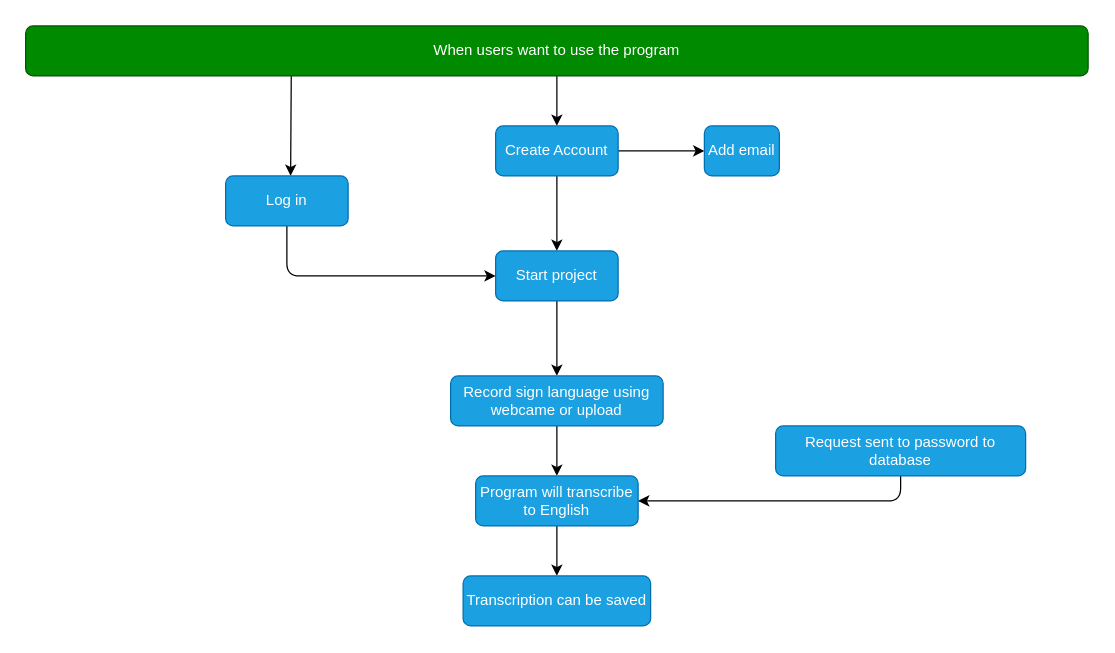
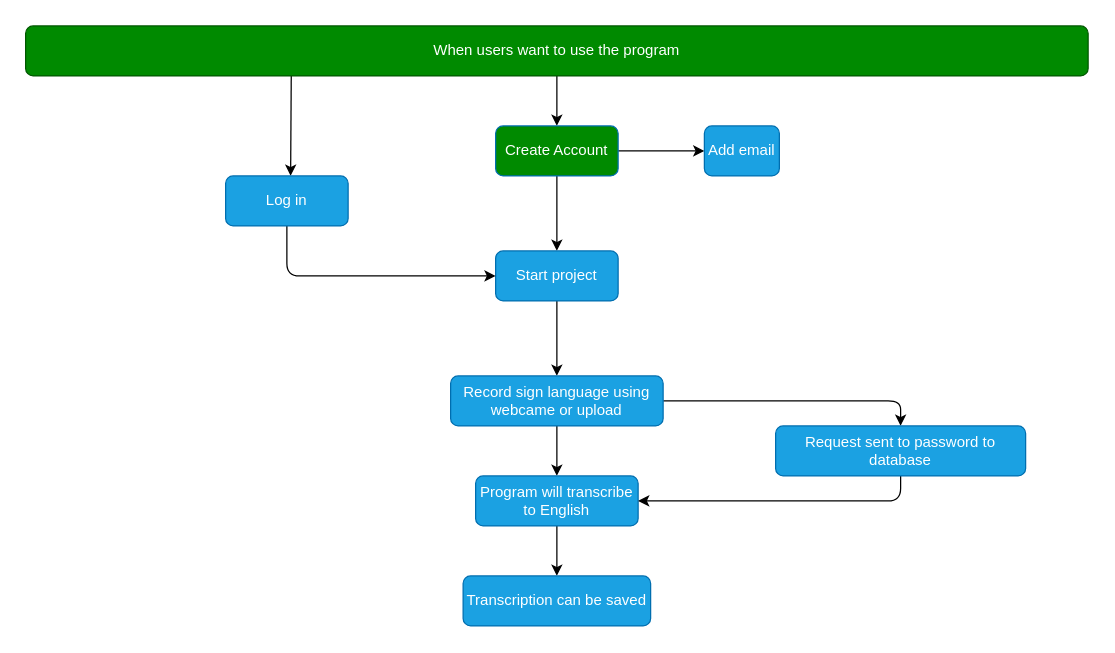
(557, 151) -> (557, 151)
none -> (785, 401)
